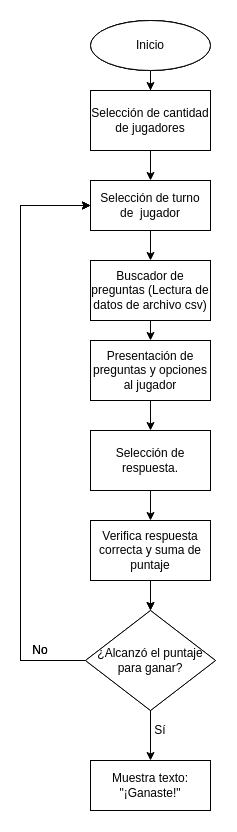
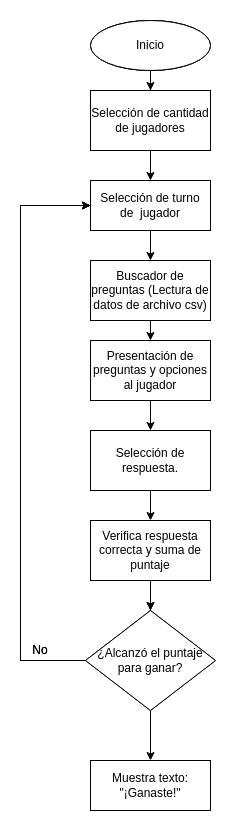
(161, 731) -> none
